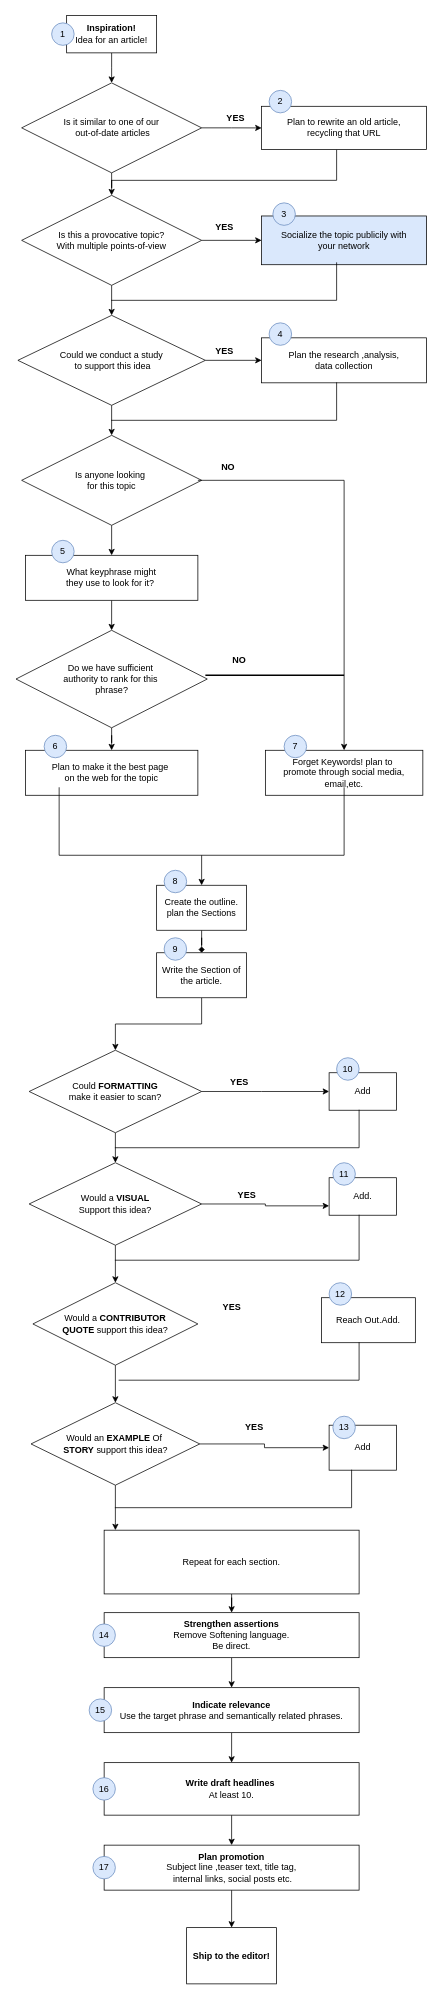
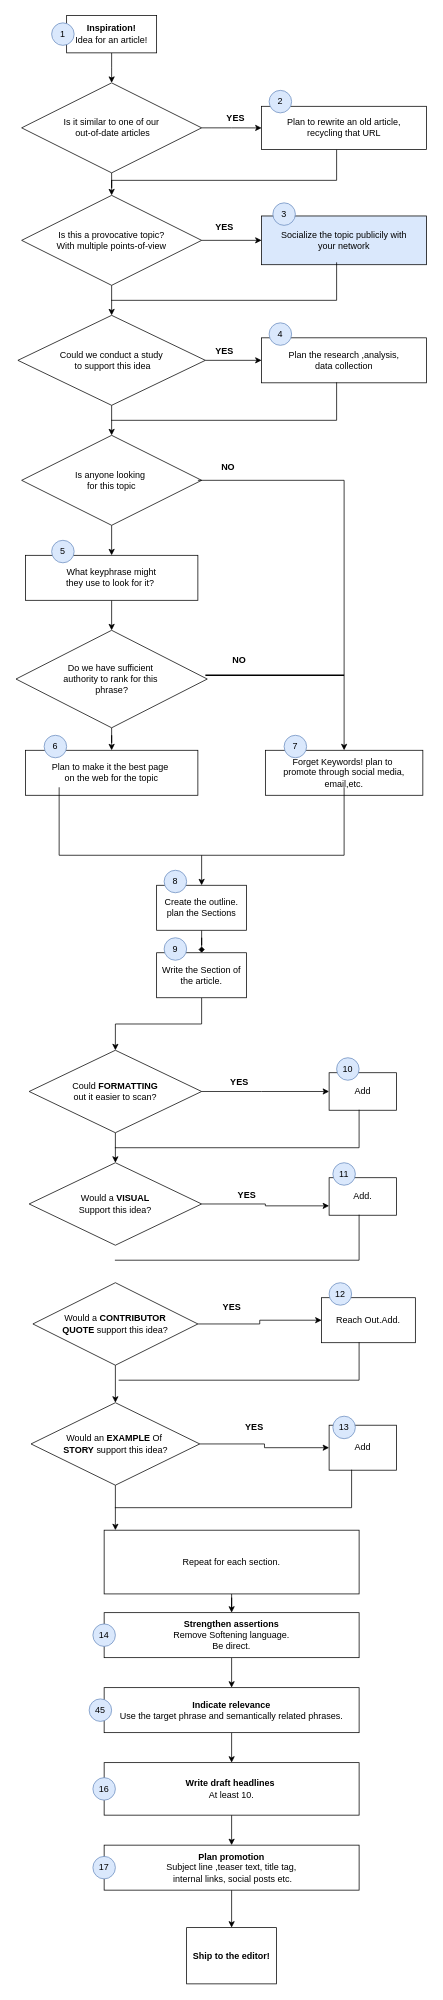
(115, 1092) -> (115, 1092)
(115, 1262) -> none
none -> (286, 1320)
(100, 1710) -> (100, 1710)
